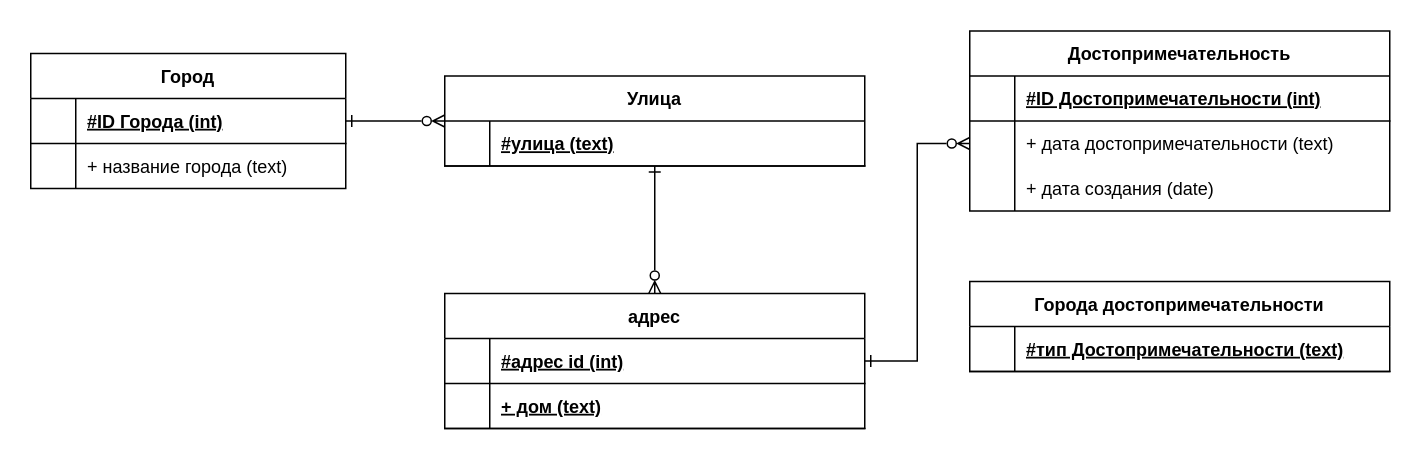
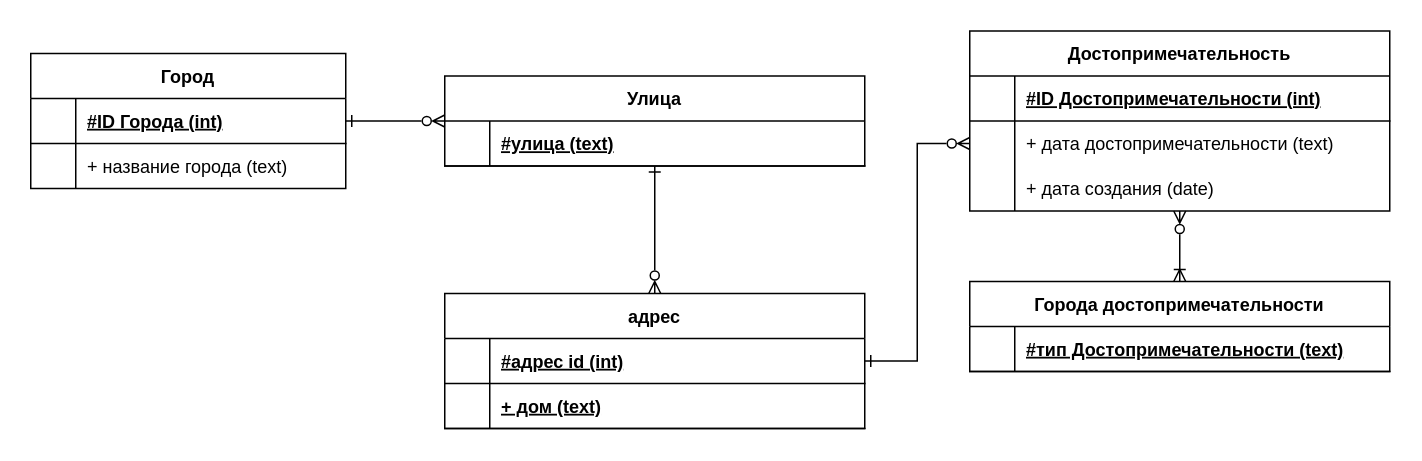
none -> (1180, 258)
